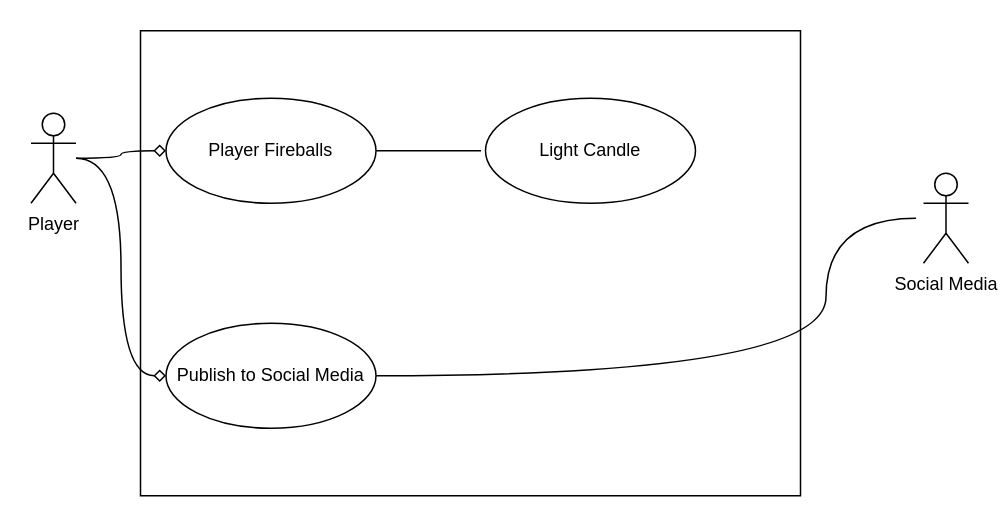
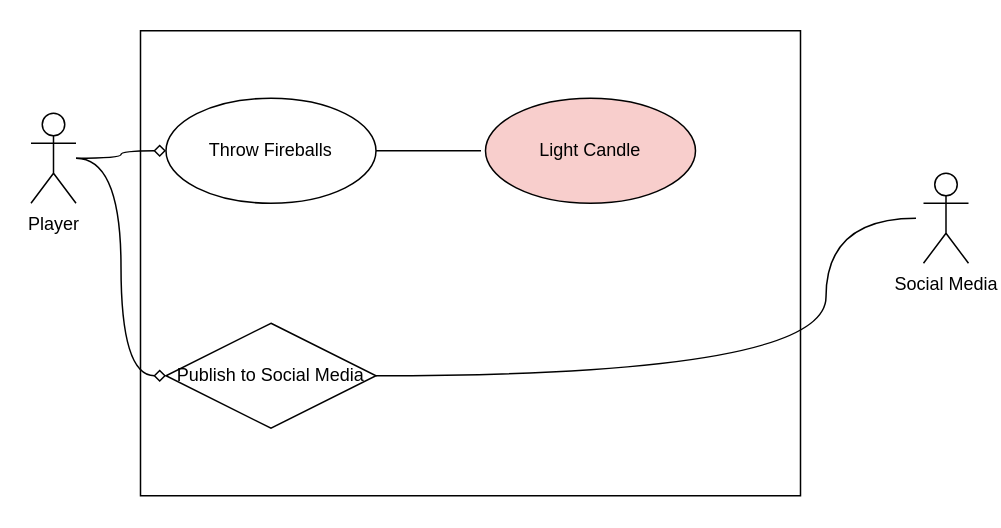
(271, 151) -> (271, 151)
(590, 151) -> (590, 151)
(271, 376) -> (271, 376)
